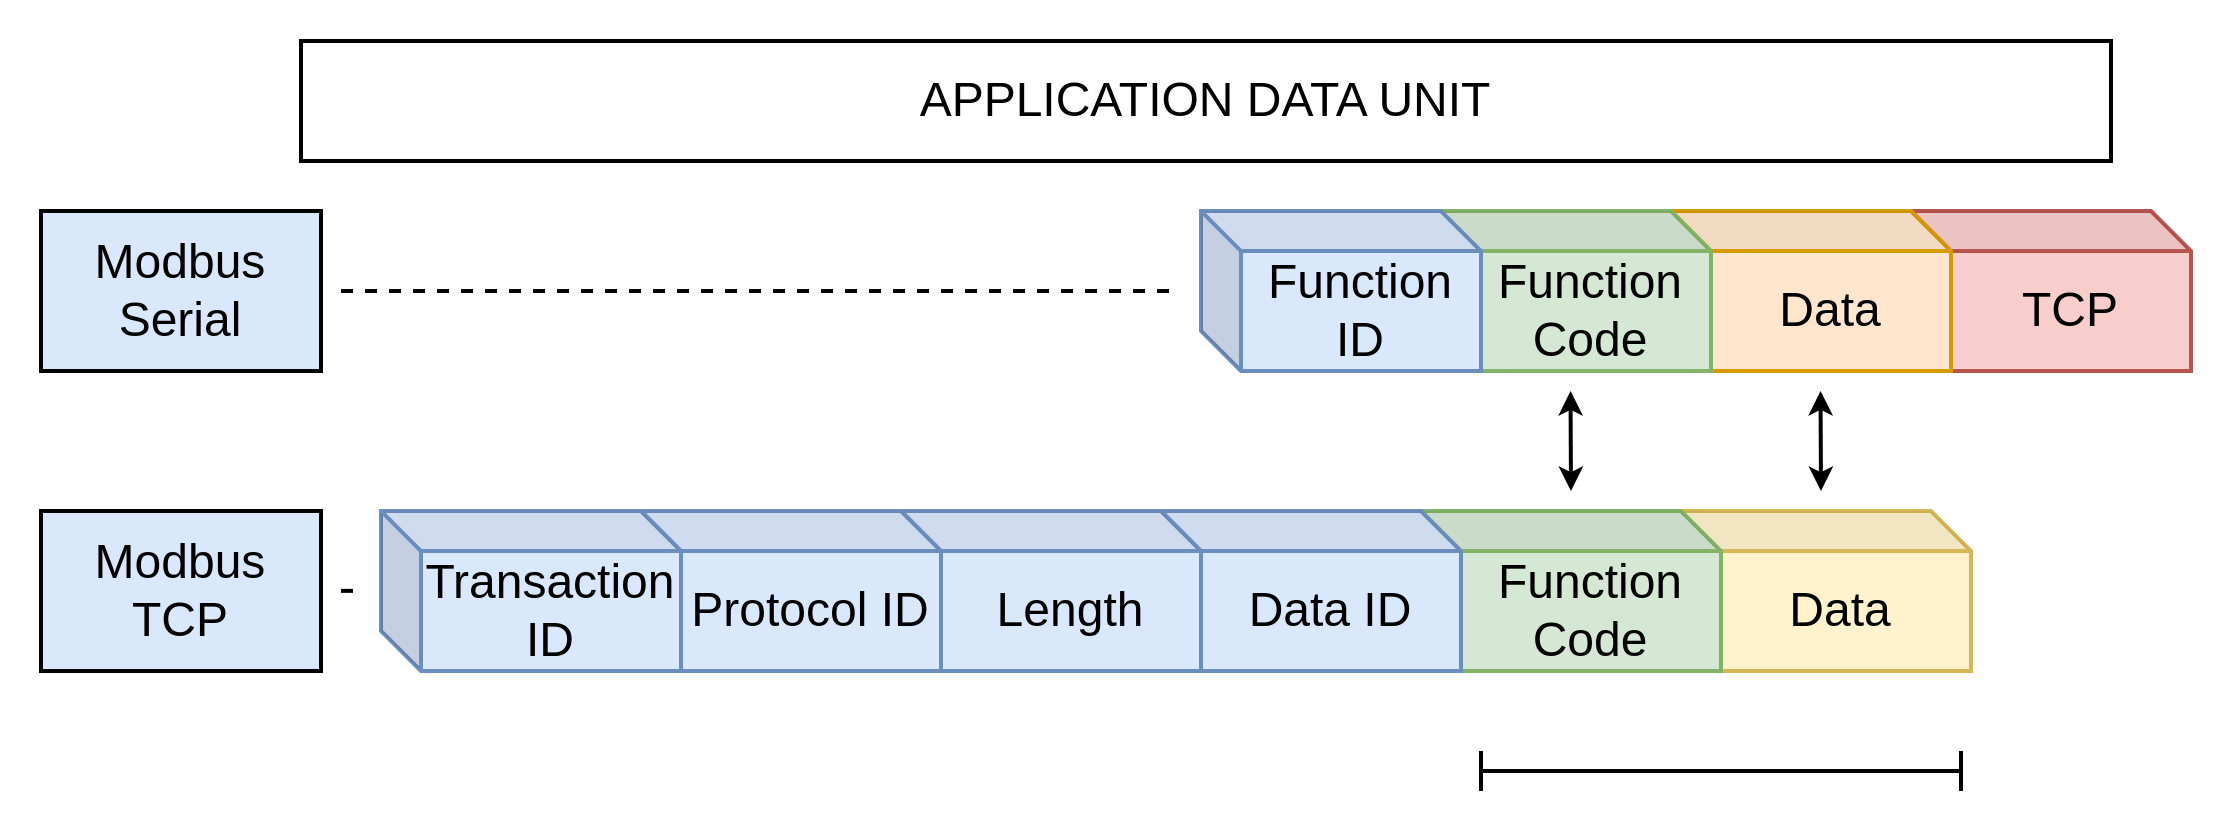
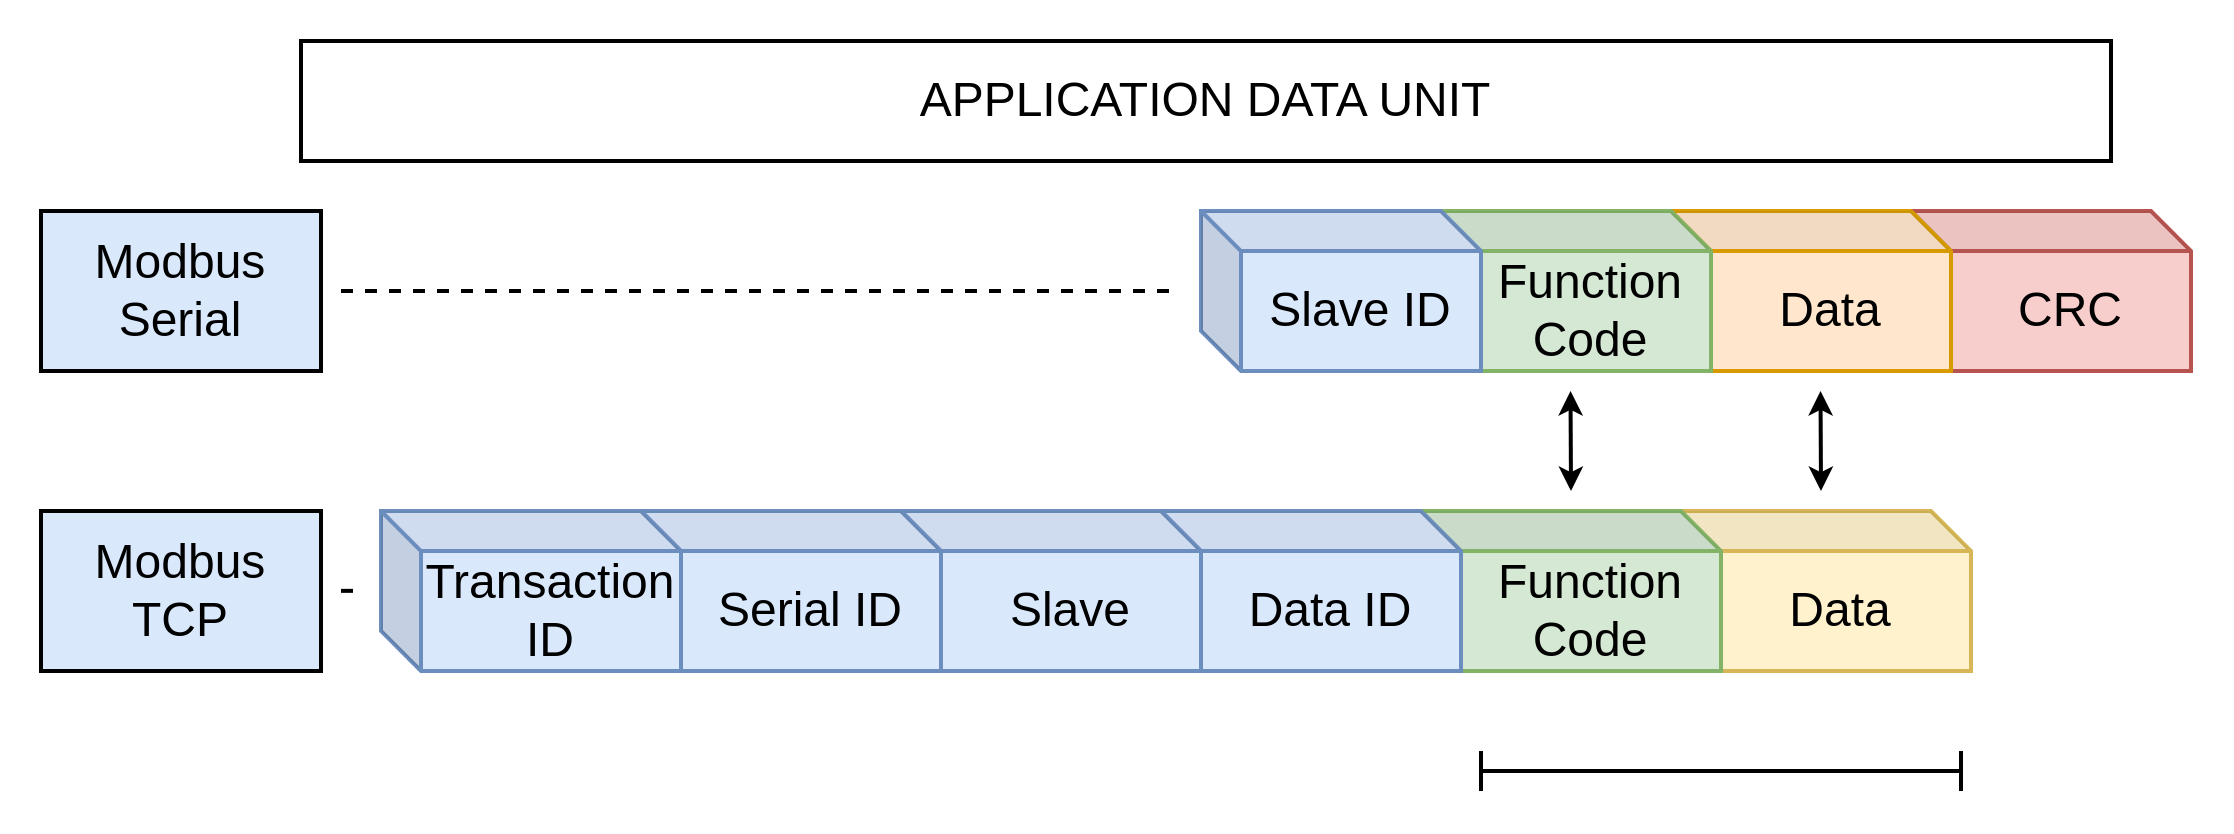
(1361, 311) -> (1361, 311)
(2071, 311) -> (2071, 311)
(811, 611) -> (811, 611)
(1071, 611) -> (1071, 611)
